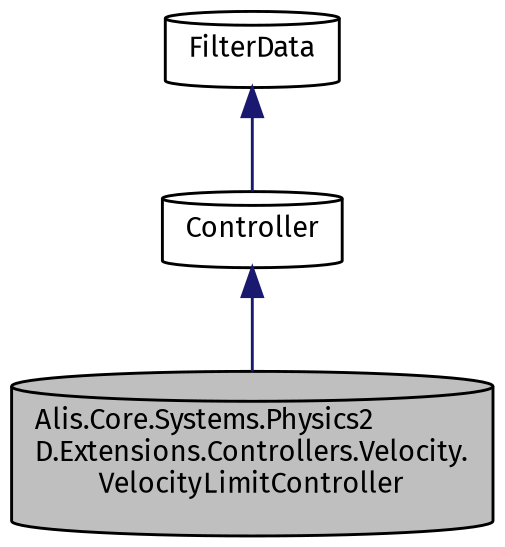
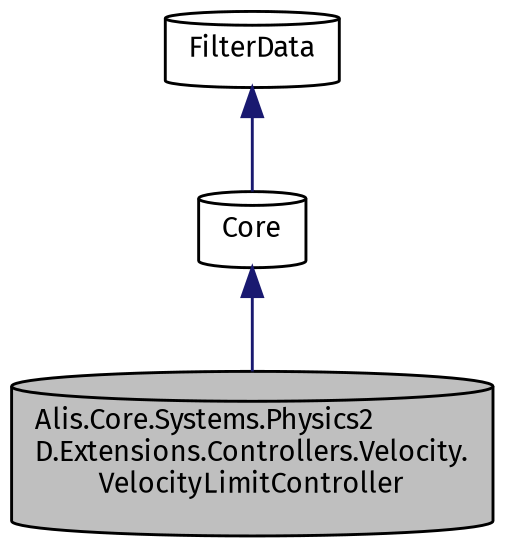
(252, 230) -> (252, 230)
